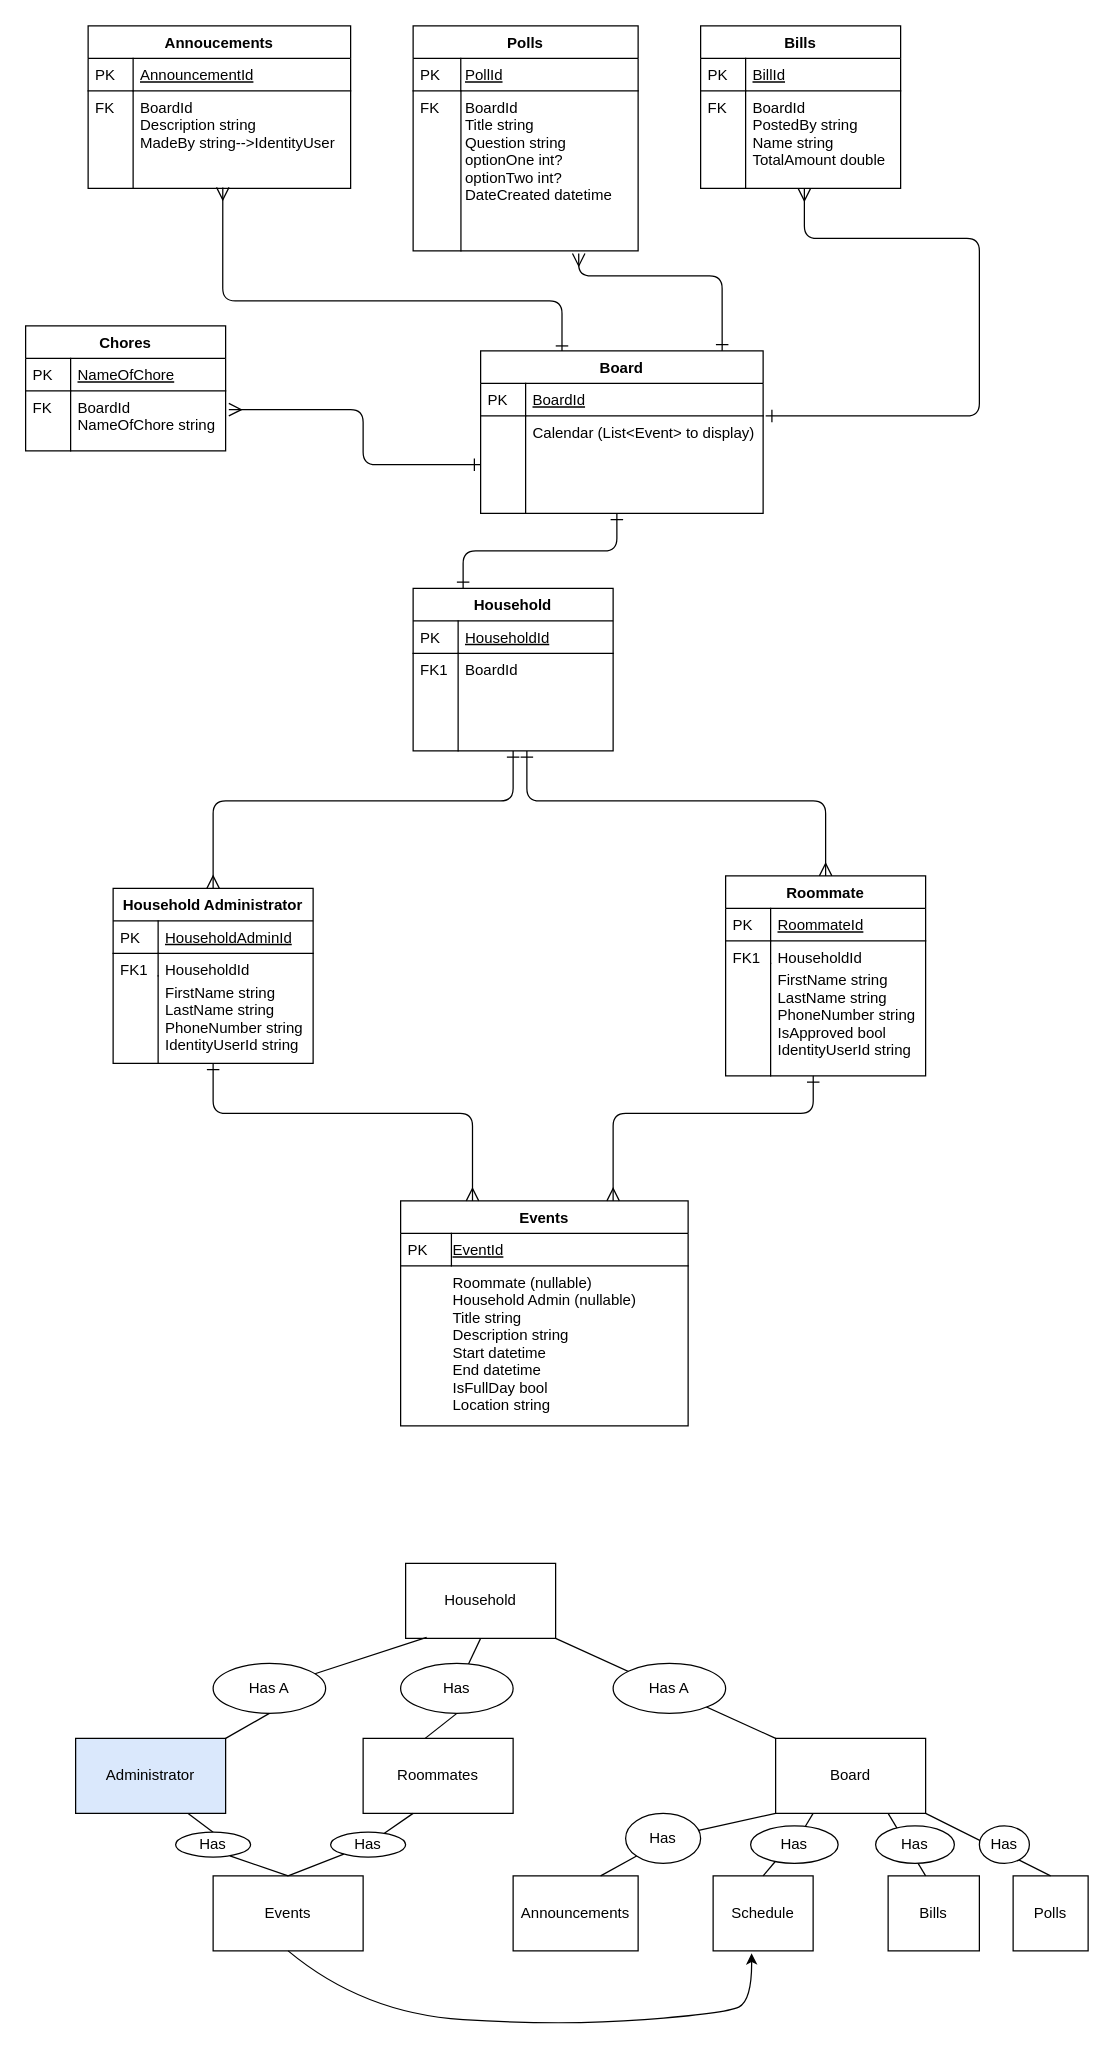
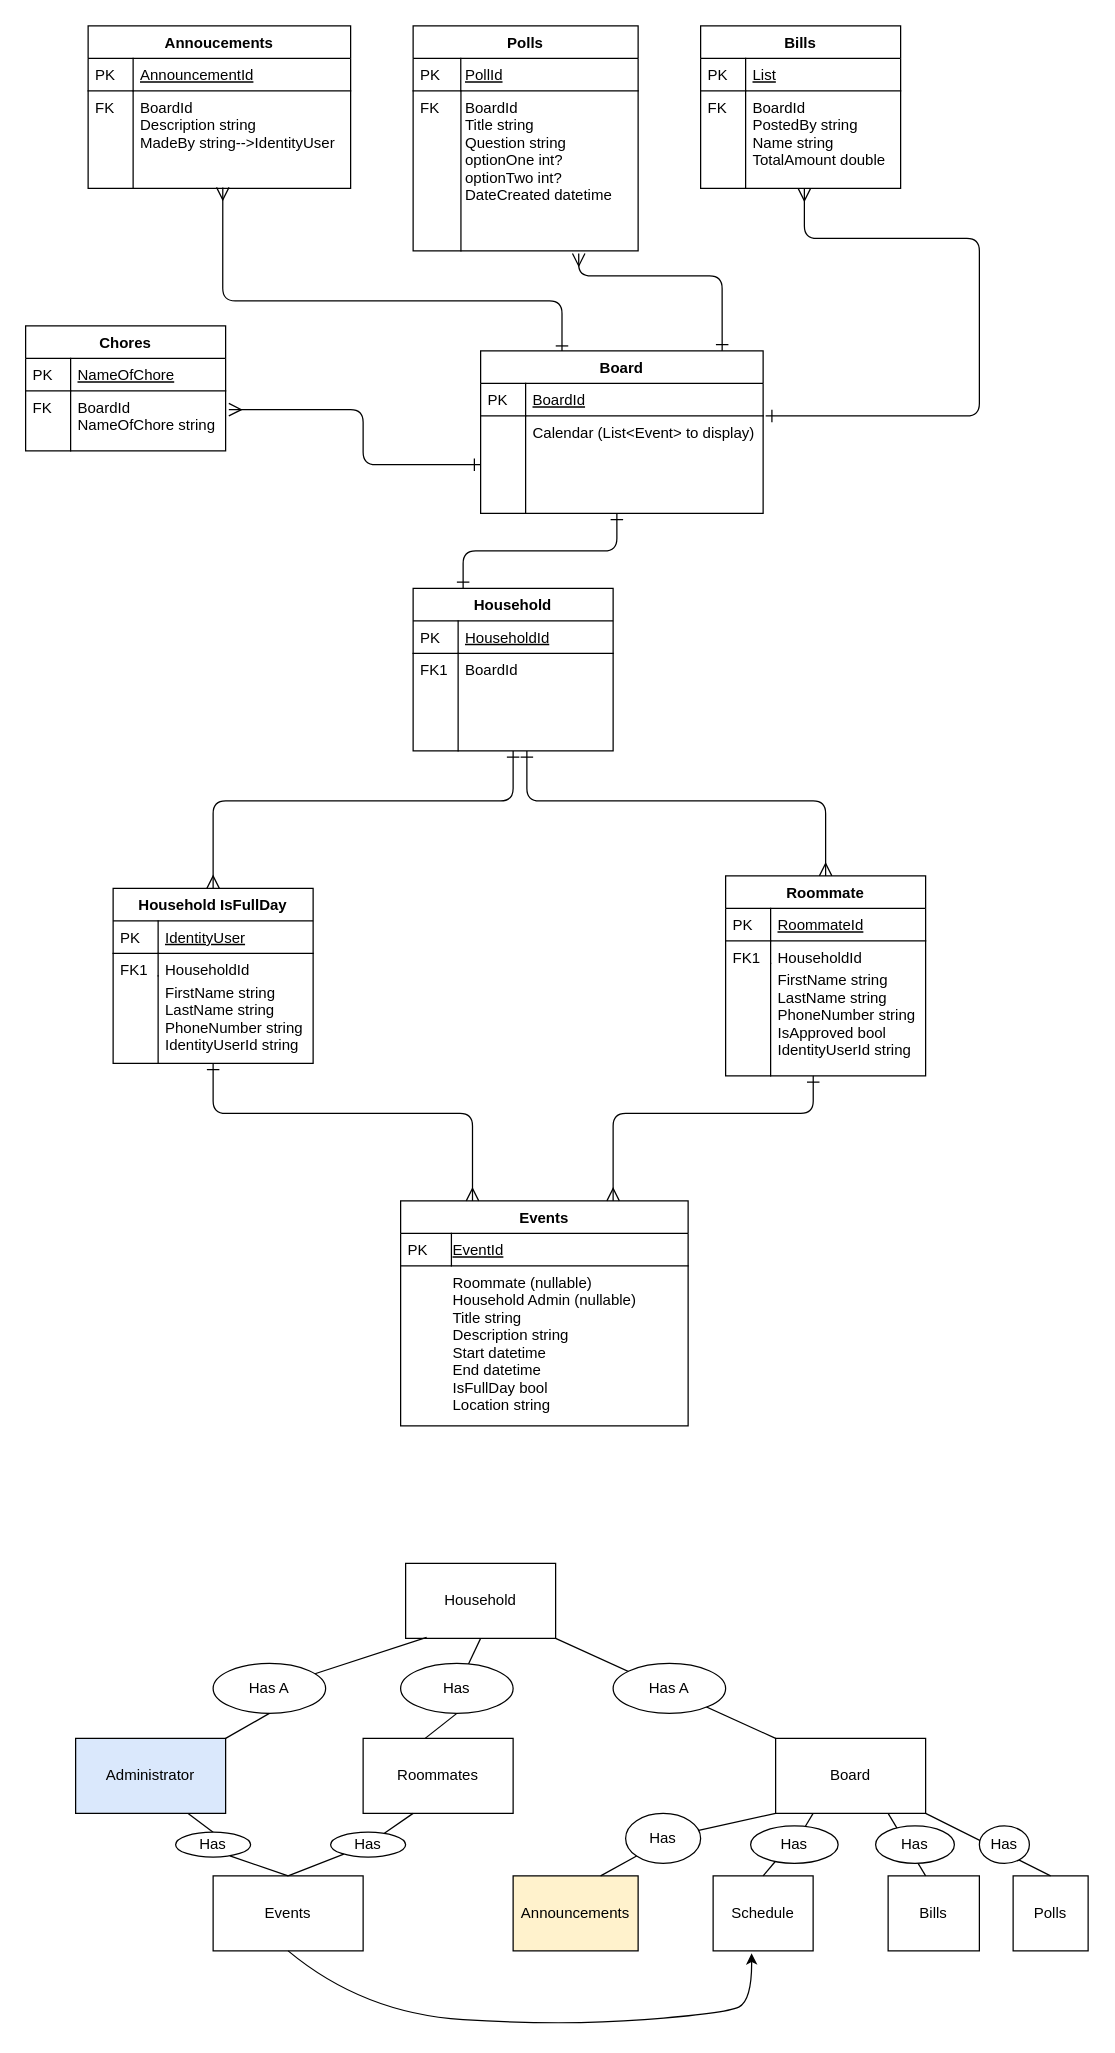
(772, 75) -> (767, 75)
(213, 905) -> (213, 905)
(228, 938) -> (213, 938)
(576, 1913) -> (576, 1913)
